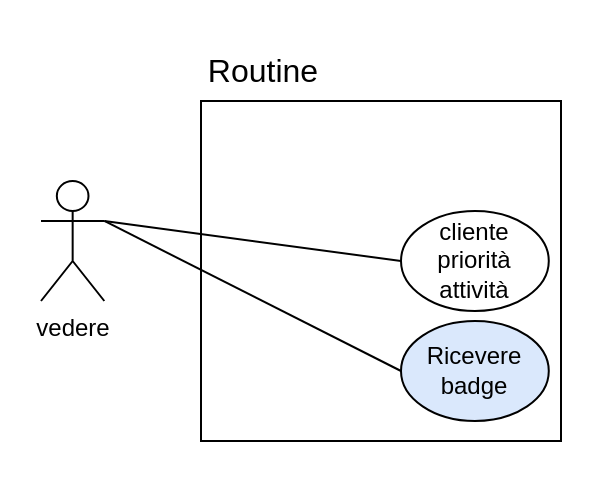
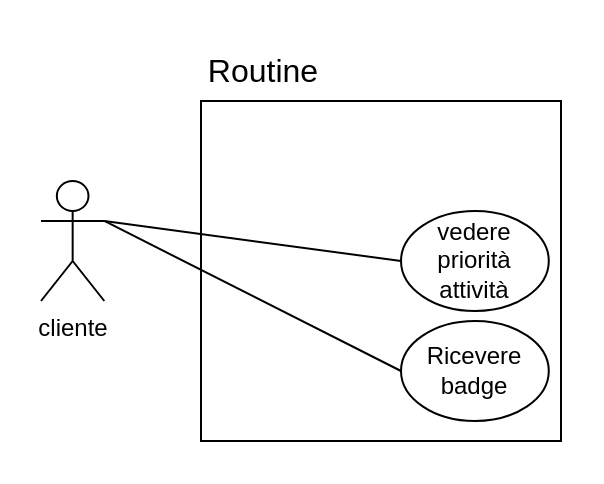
(475, 261) -> (475, 261)
(74, 329) -> (74, 329)
(475, 371) -> (475, 371)
